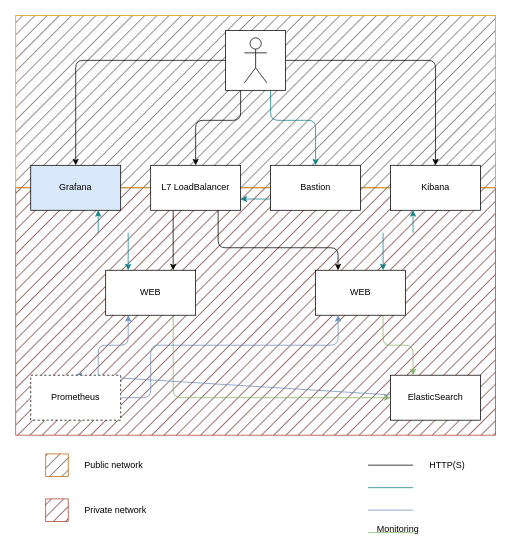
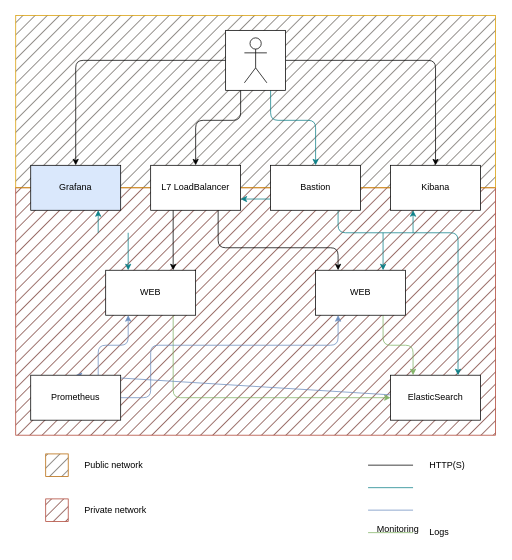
none -> (397, 233)
(75, 398) -> (75, 398)
none -> (450, 533)
